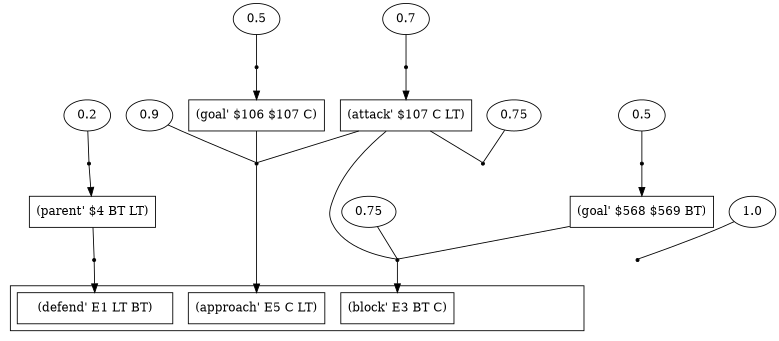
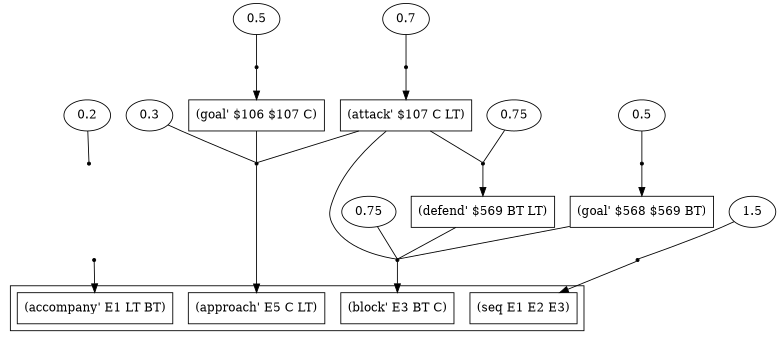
(149, 115) -> (149, 115)
(92, 212) -> none
none -> (483, 212)
(752, 212) -> (752, 212)
(95, 308) -> (95, 308)
none -> (524, 308)
